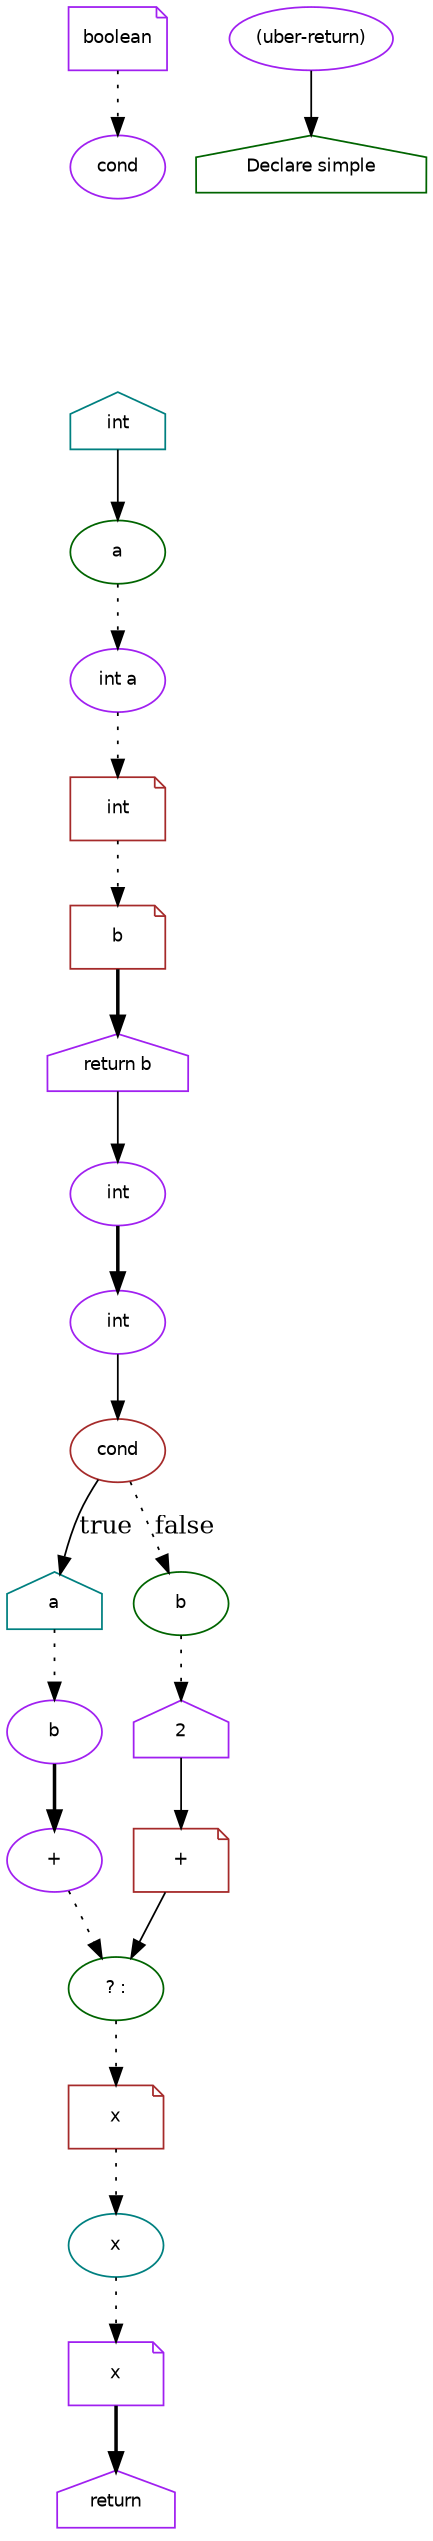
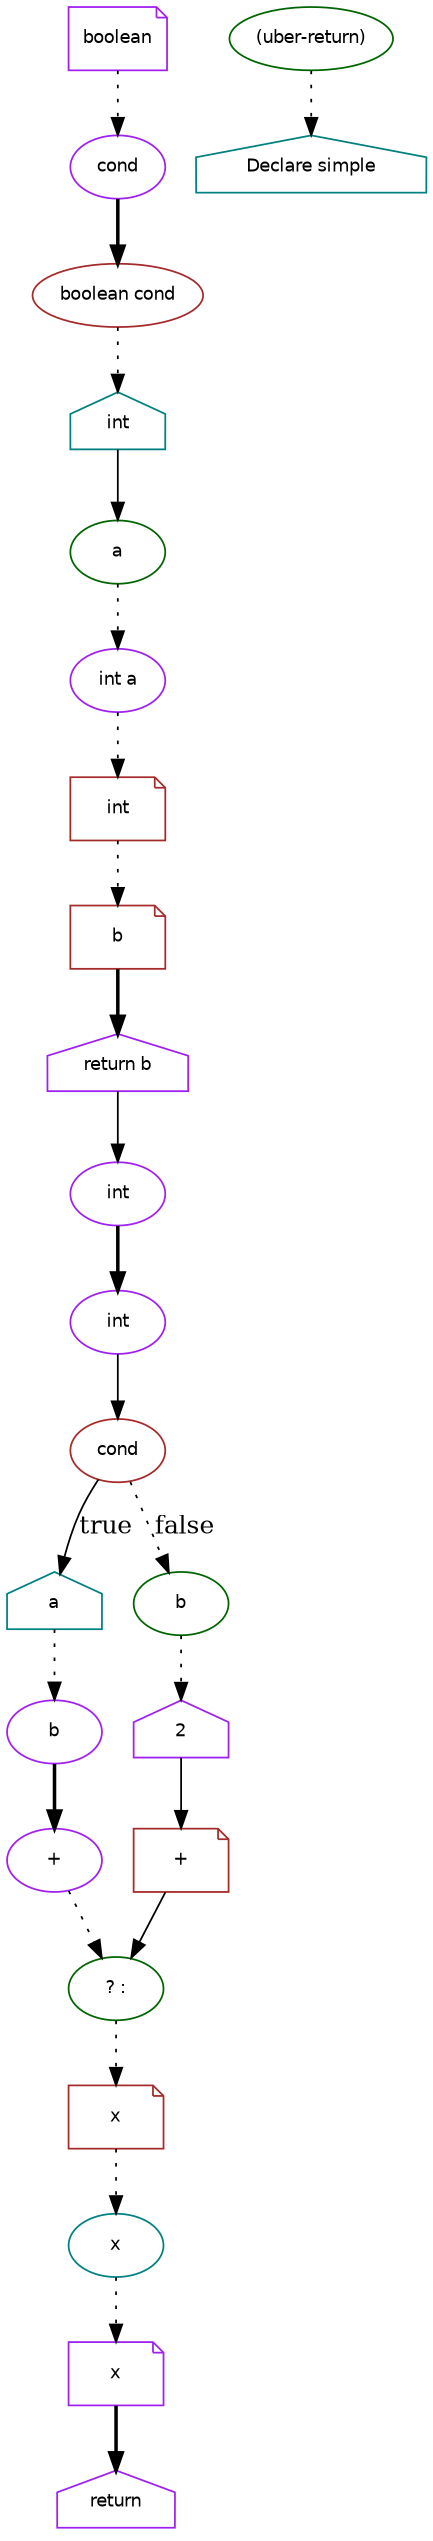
(311, 39) -> (311, 39)
(311, 94) -> (311, 94)
(311, 167) -> (311, 167)
none -> (118, 295)
